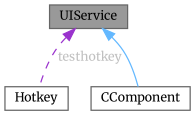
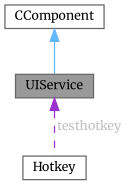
(128, 60) -> (55, 58)
